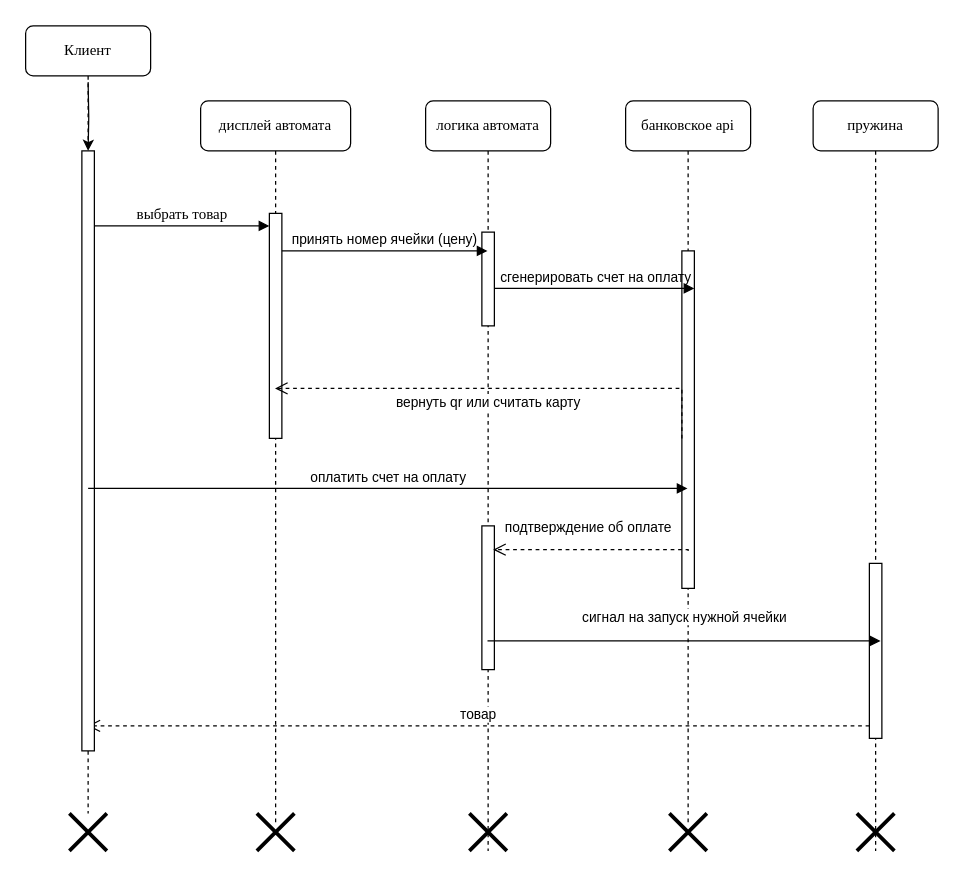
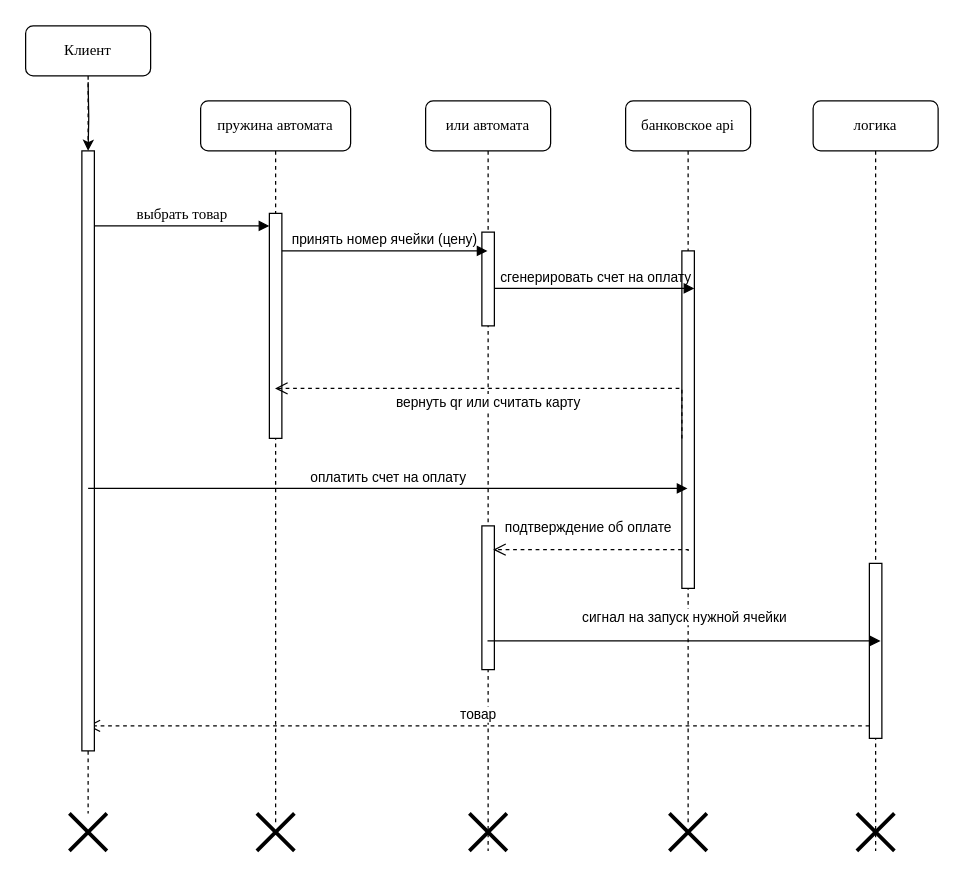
(276, 126) -> (276, 126)
(488, 126) -> (488, 126)
(876, 126) -> (876, 126)
